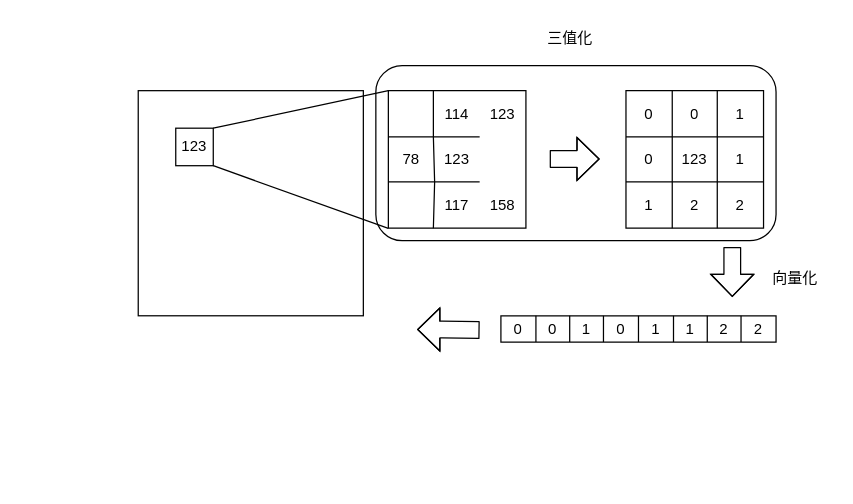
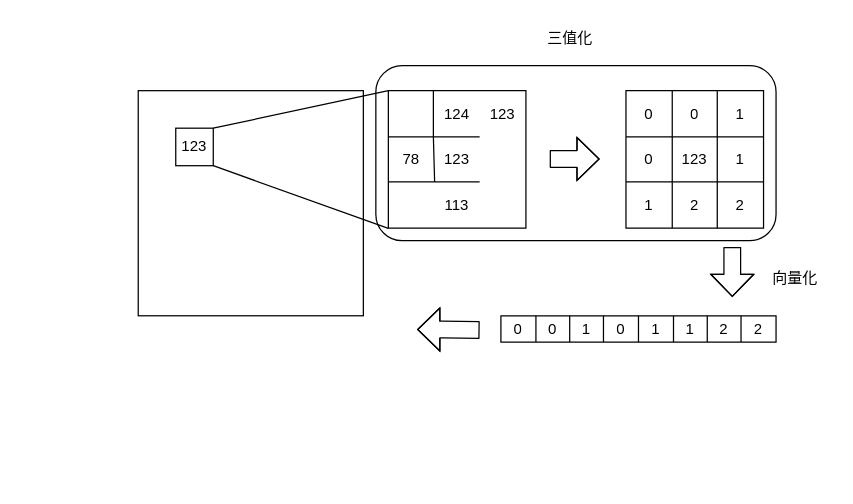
(457, 114) -> (457, 114)
(503, 205) -> none
(457, 206) -> (457, 206)
